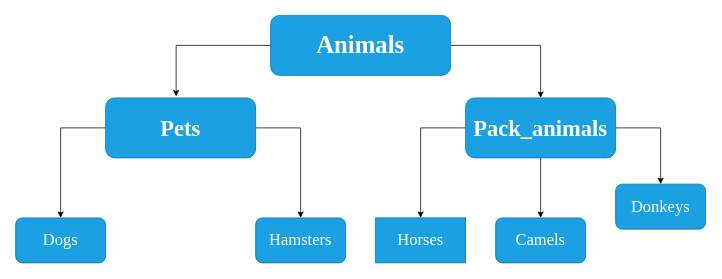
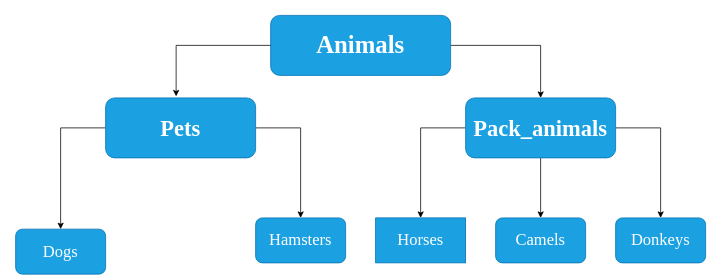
(660, 207) -> (660, 240)
(60, 240) -> (60, 252)
